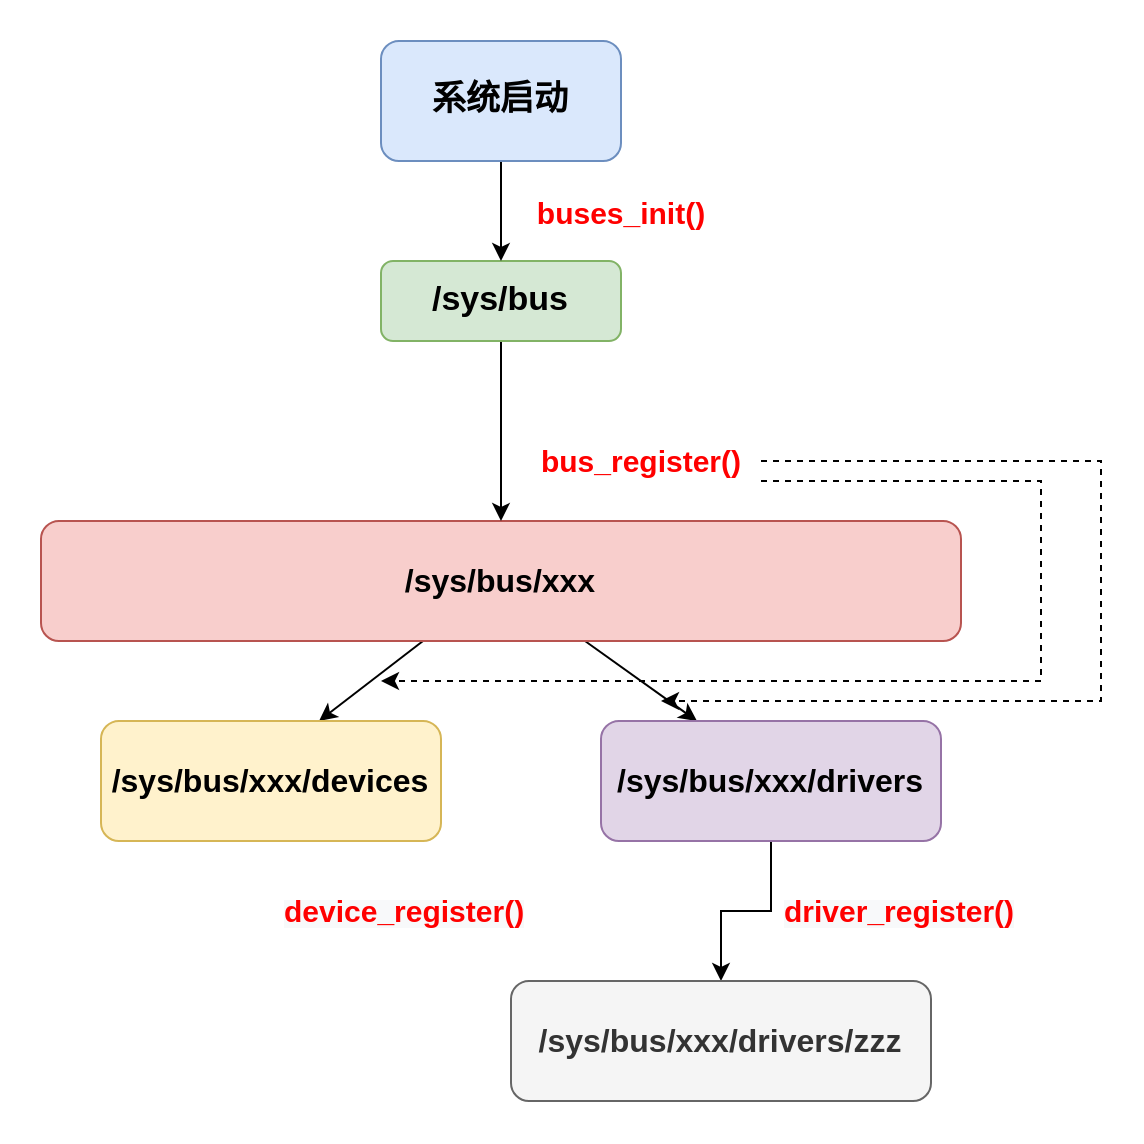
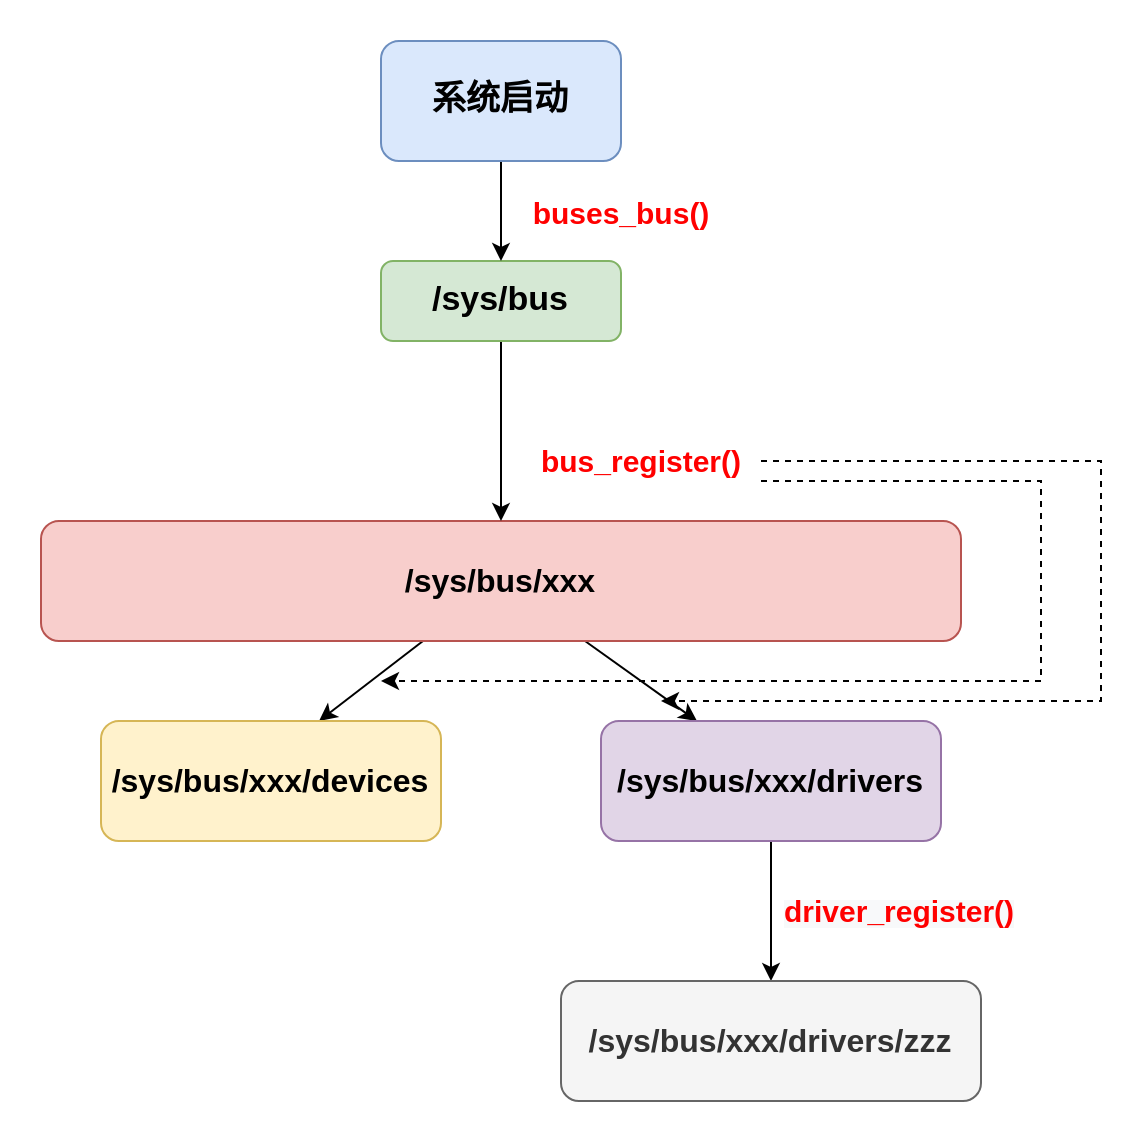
(622, 213) -> (622, 213)
(411, 911) -> none
(721, 1041) -> (771, 1041)
